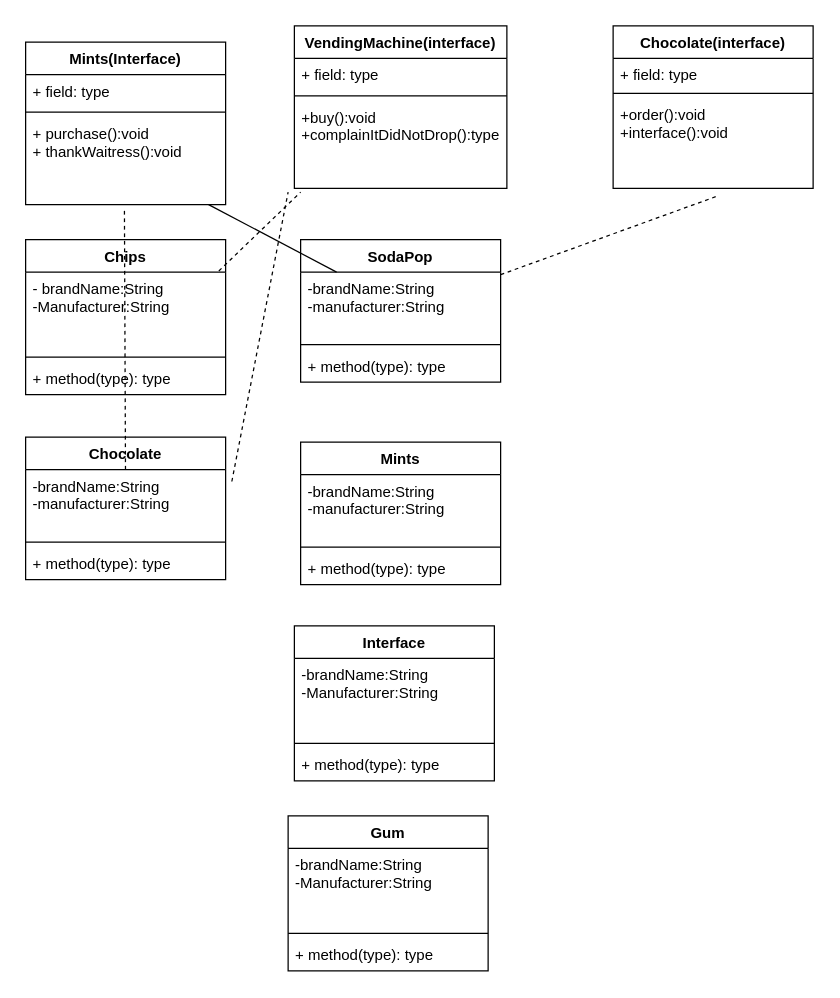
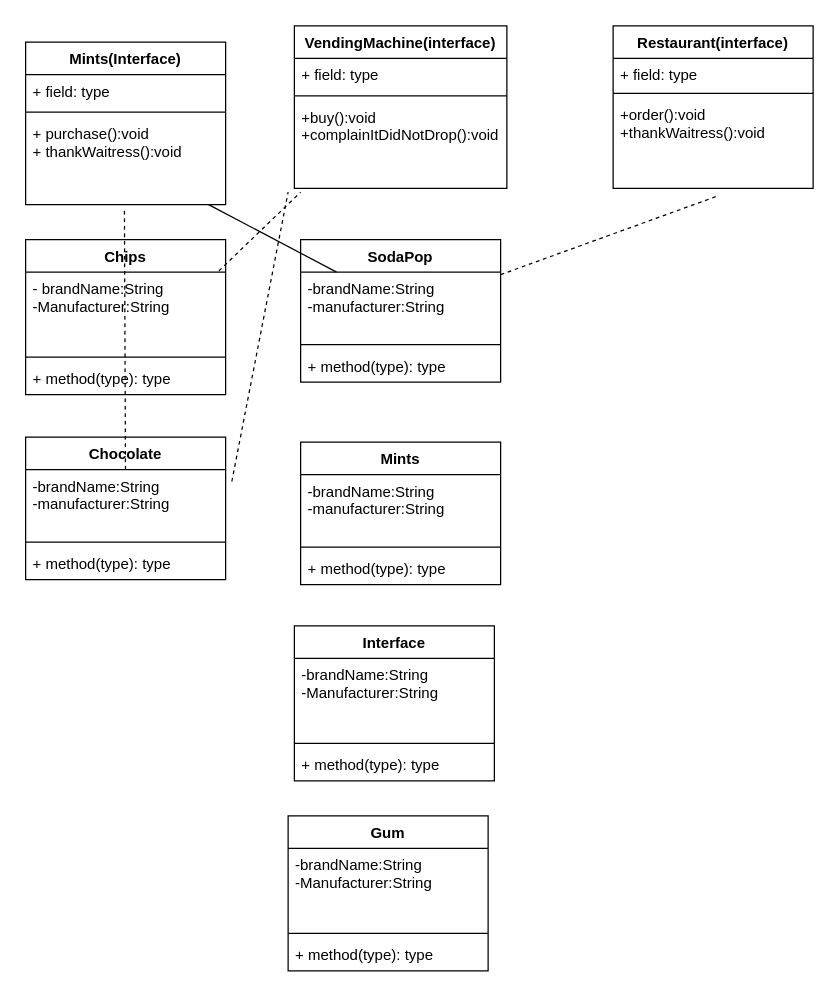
(713, 43) -> (713, 43)
(671, 115) -> (671, 115)
(344, 118) -> (344, 118)
